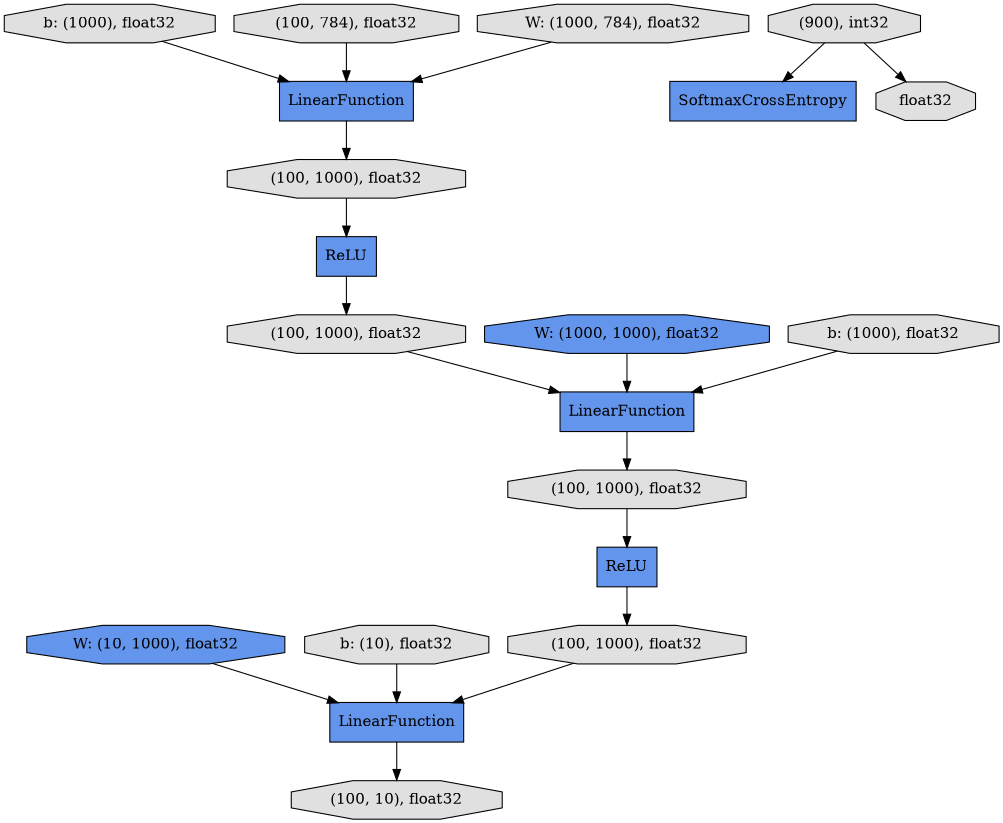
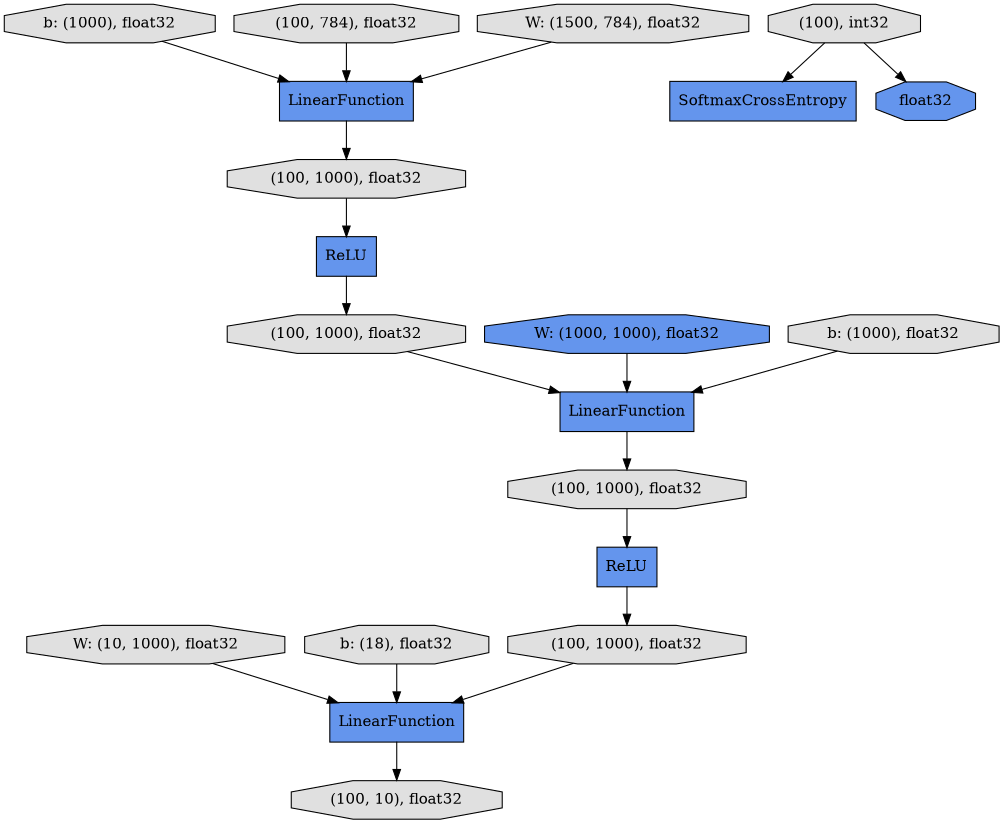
(613, 24) -> (613, 24)
(844, 24) -> (844, 24)
(926, 101) -> (926, 101)
(156, 645) -> (156, 645)
(397, 645) -> (397, 645)
